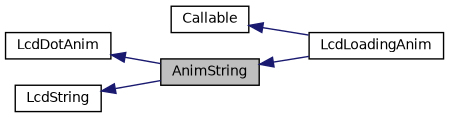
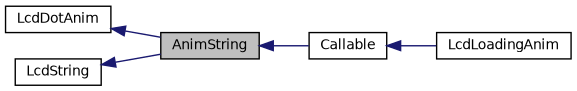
(291, 59) -> (291, 46)
